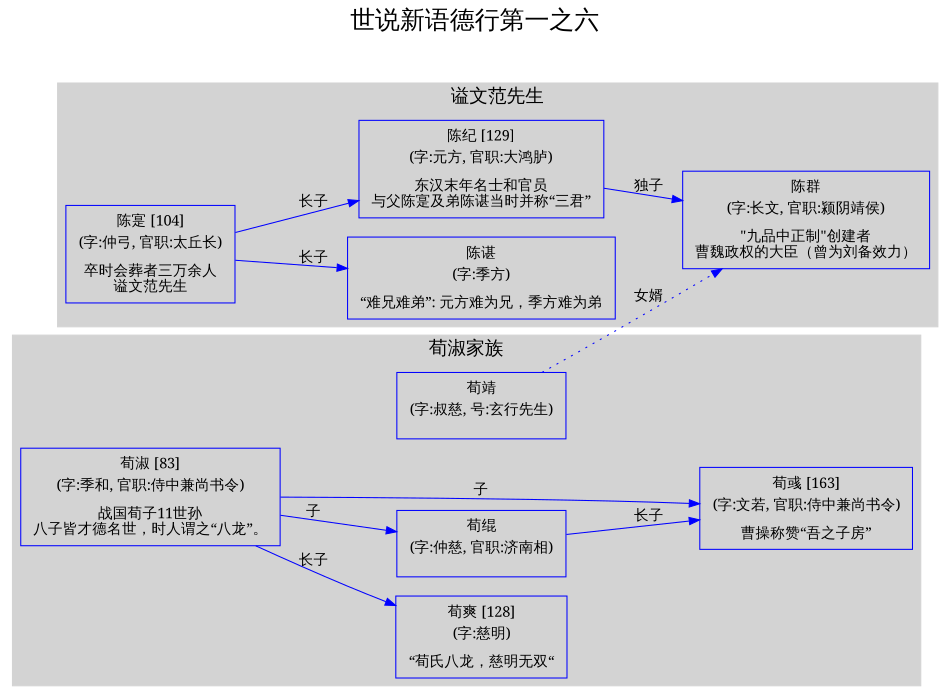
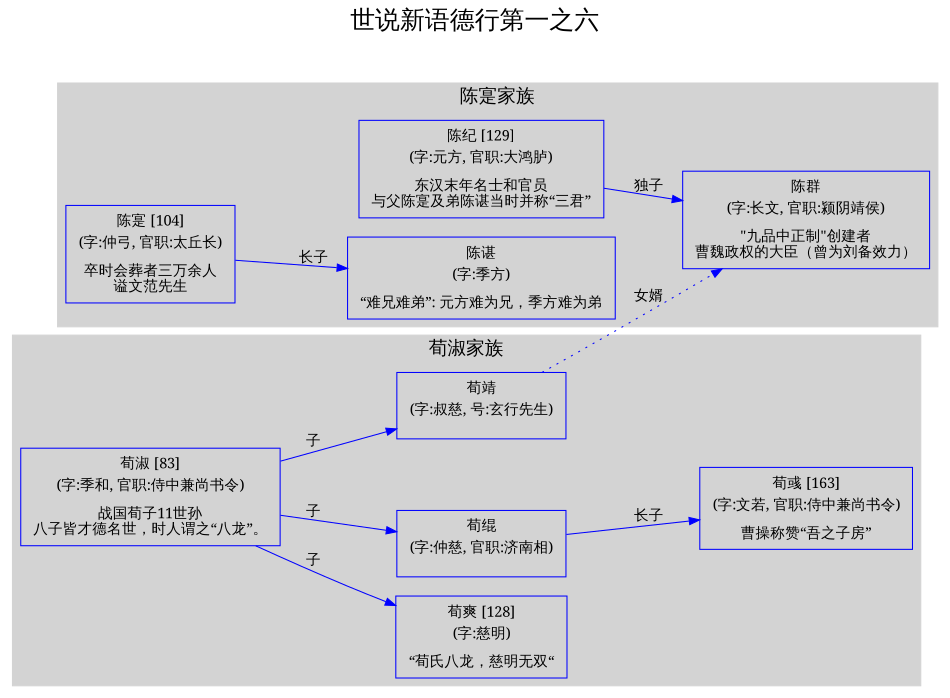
(498, 98) -> (498, 98)
(292, 218) -> none
(485, 499) -> (334, 446)
(314, 561) -> (314, 561)
